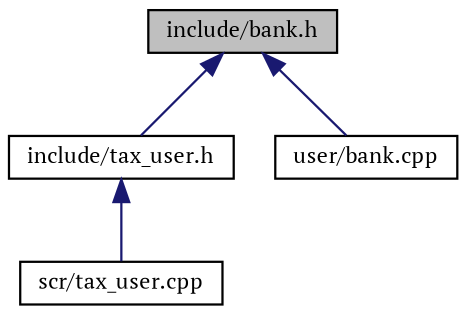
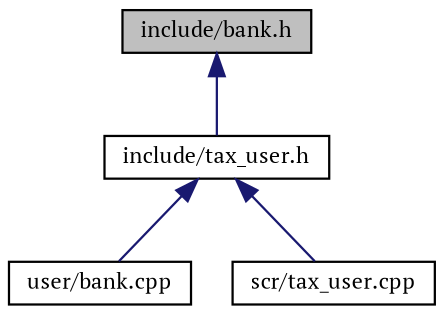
(313, 103) -> (150, 229)
